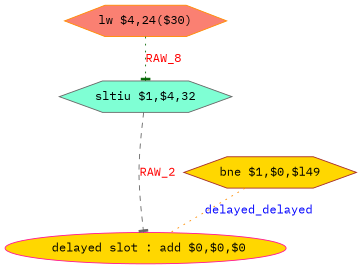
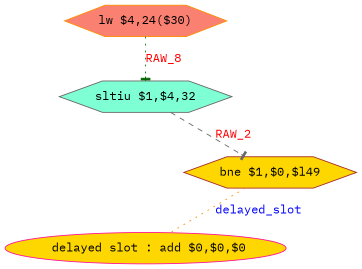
(139, 170) -> (206, 133)
(259, 210) -> (259, 210)
